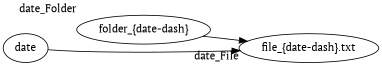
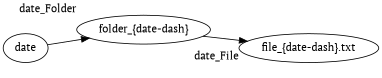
(140, 52) -> (64, 42)
